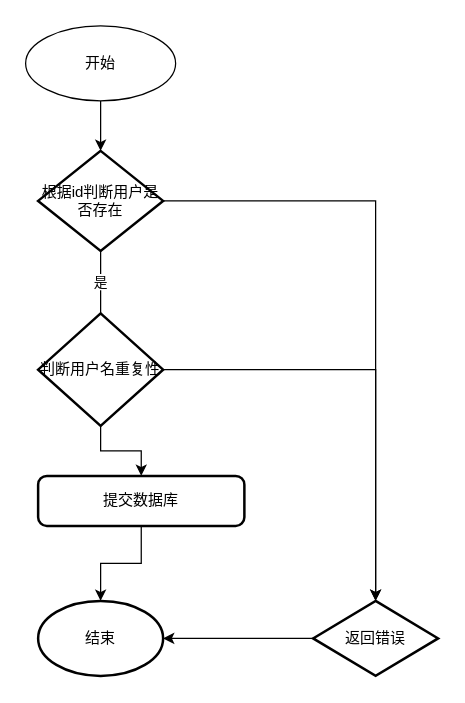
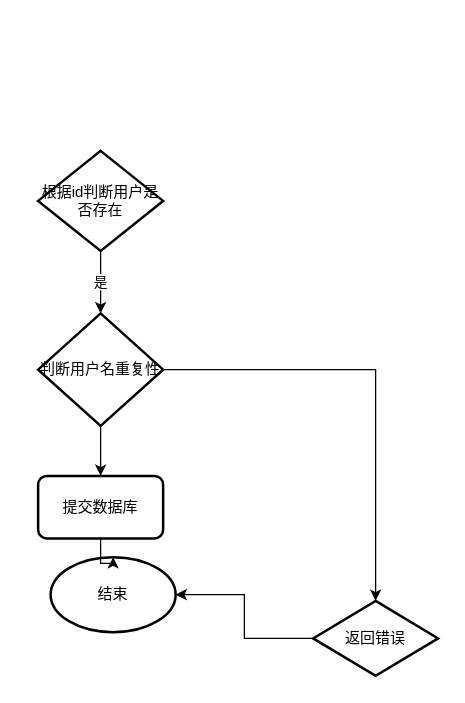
(101, 63) -> none
(101, 122) -> none
(353, 201) -> none
(101, 306) -> (101, 303)
(141, 501) -> (101, 507)
(101, 638) -> (113, 594)
